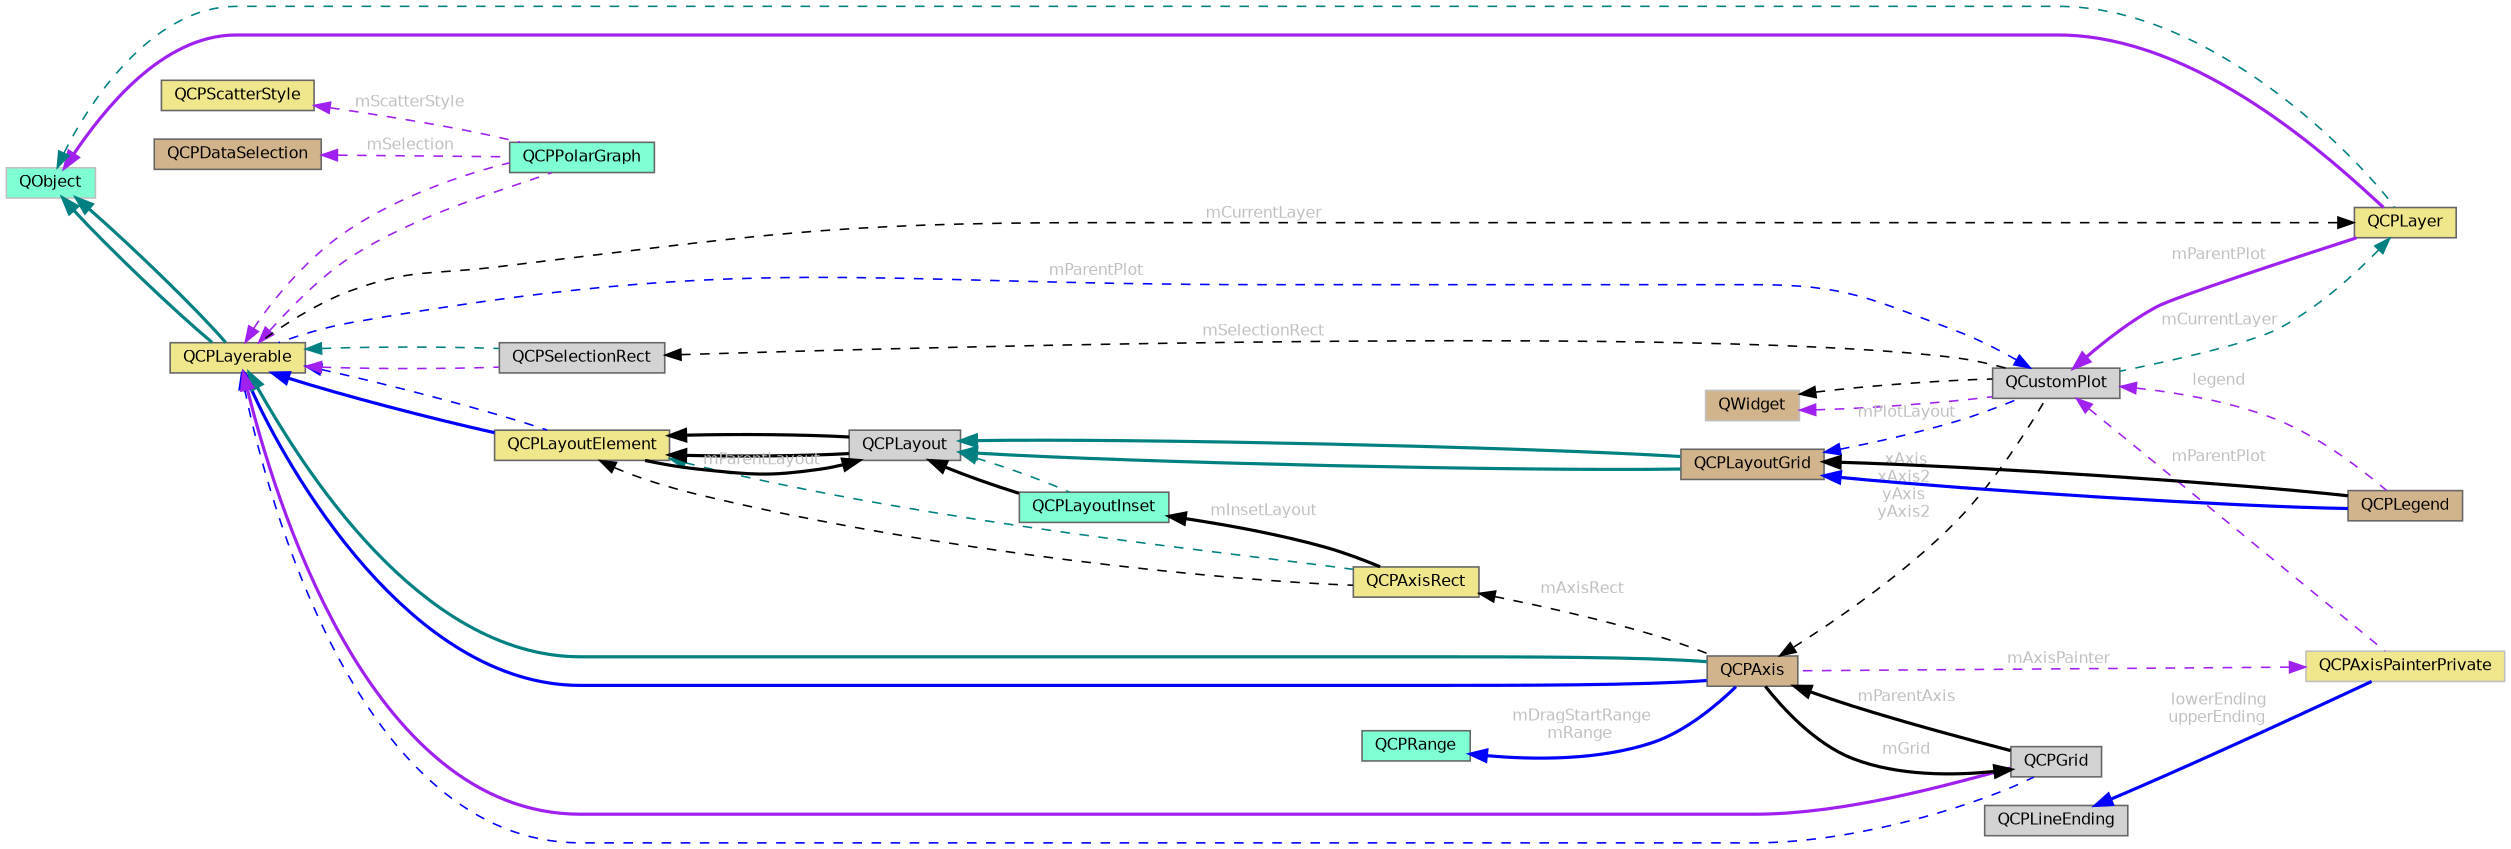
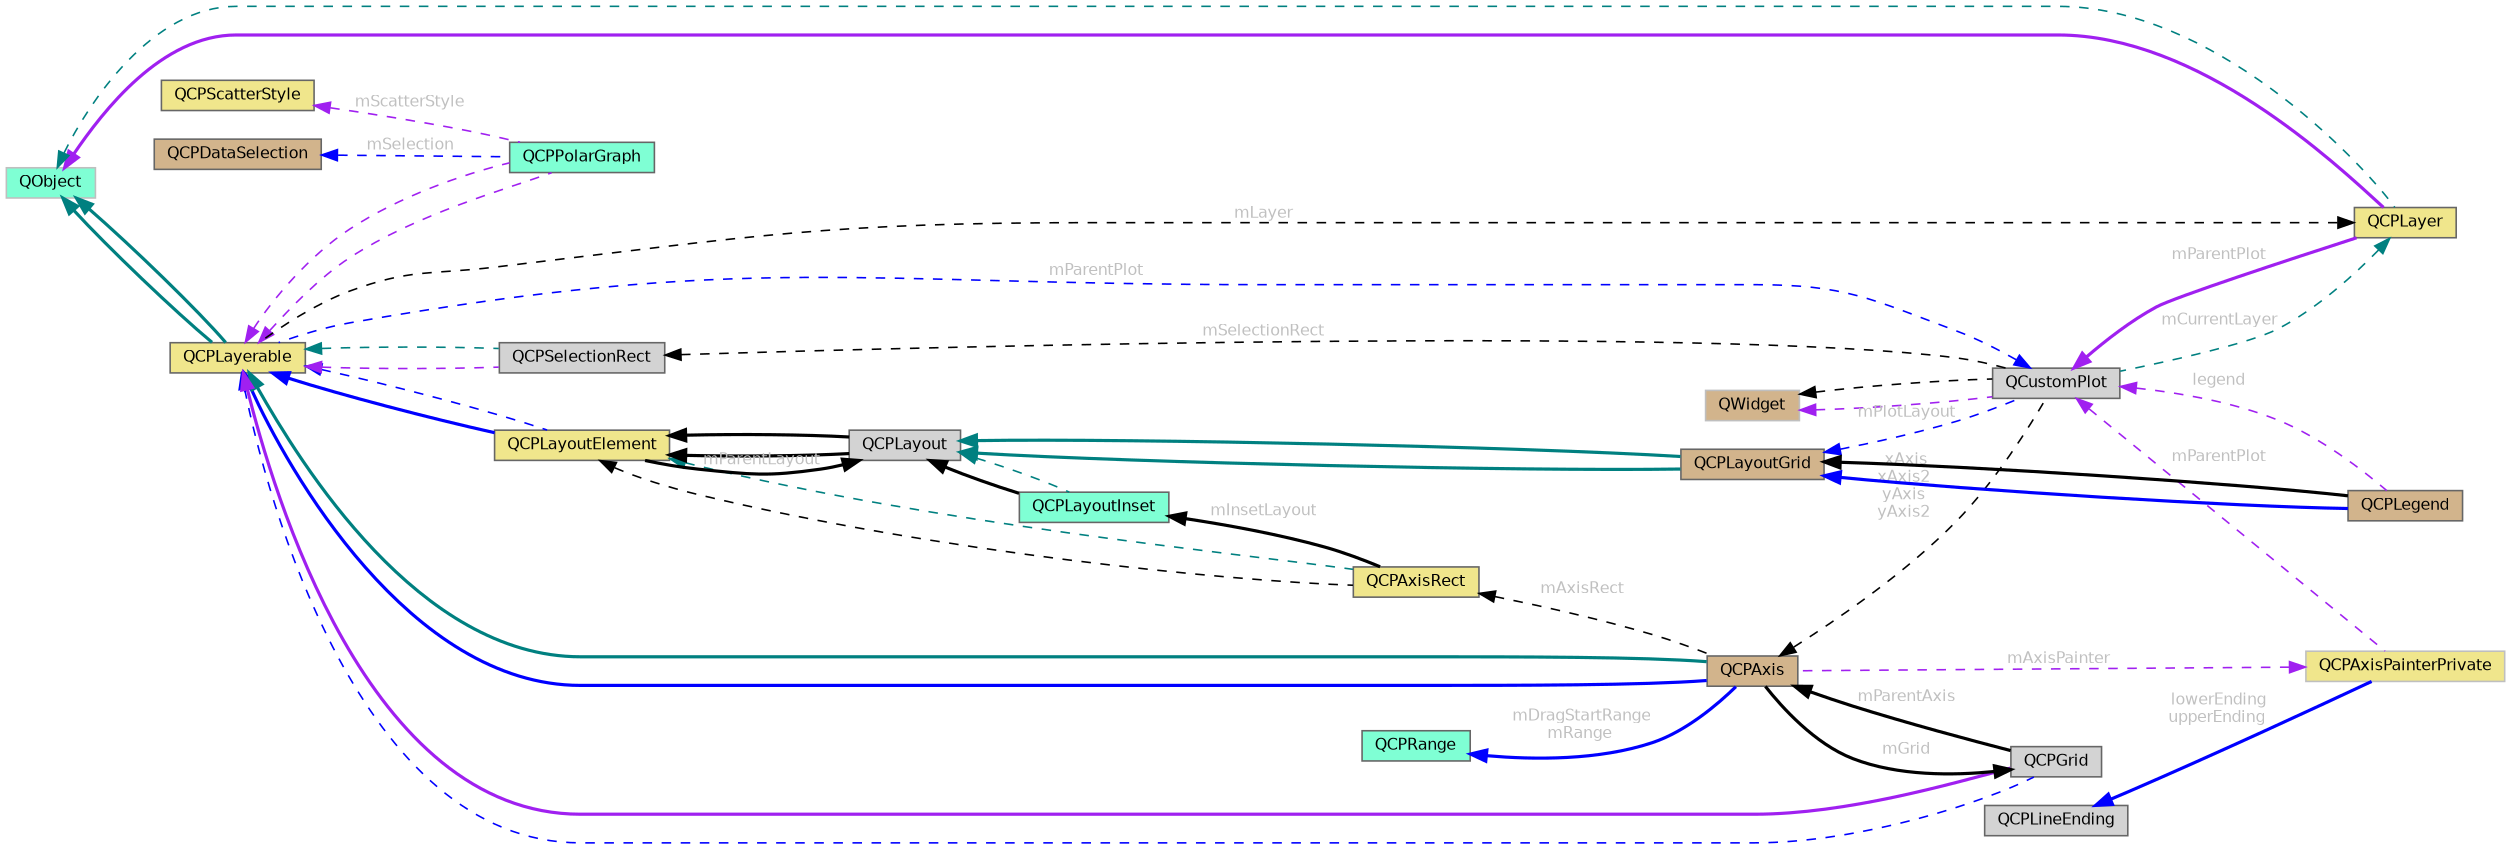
(424, 156) -> (424, 156)
(1261, 214) -> (1261, 214)
